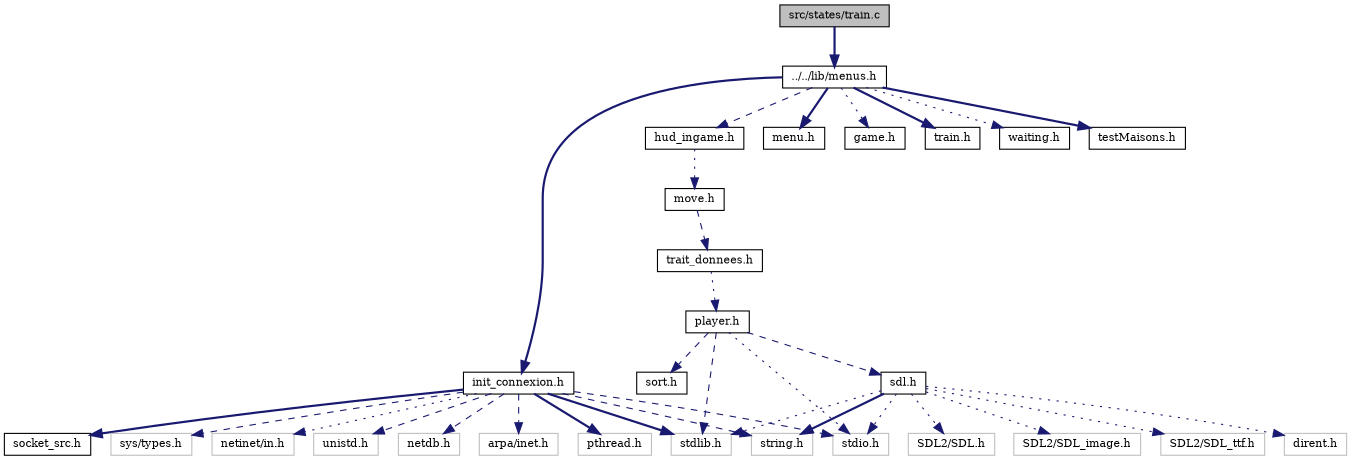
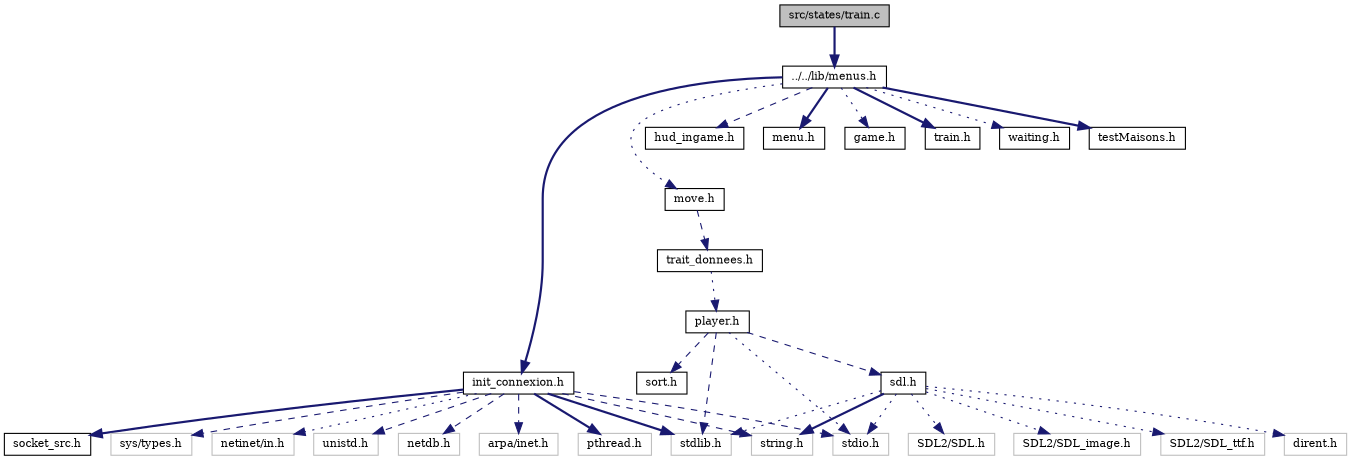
(695, 163) -> (671, 107)
